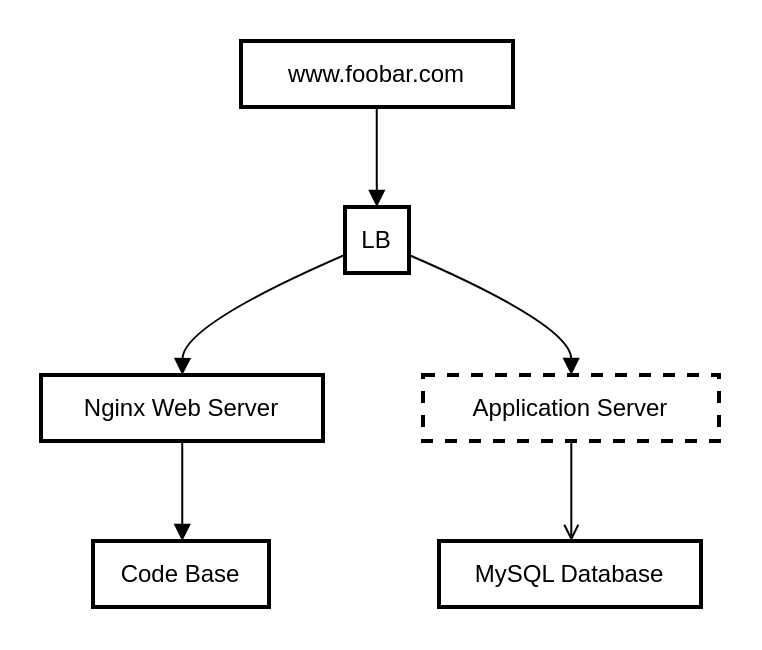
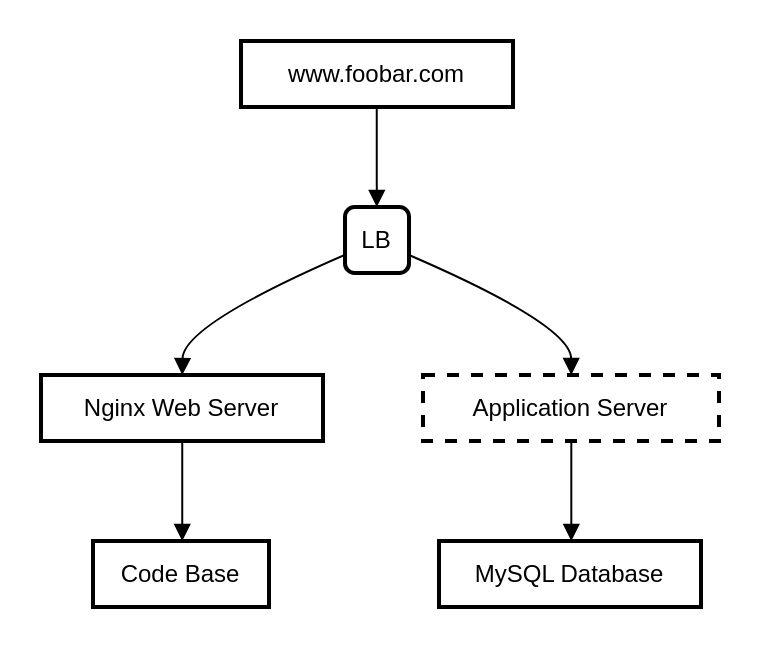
(377, 240) -> (377, 240)
(571, 528) -> (571, 523)
